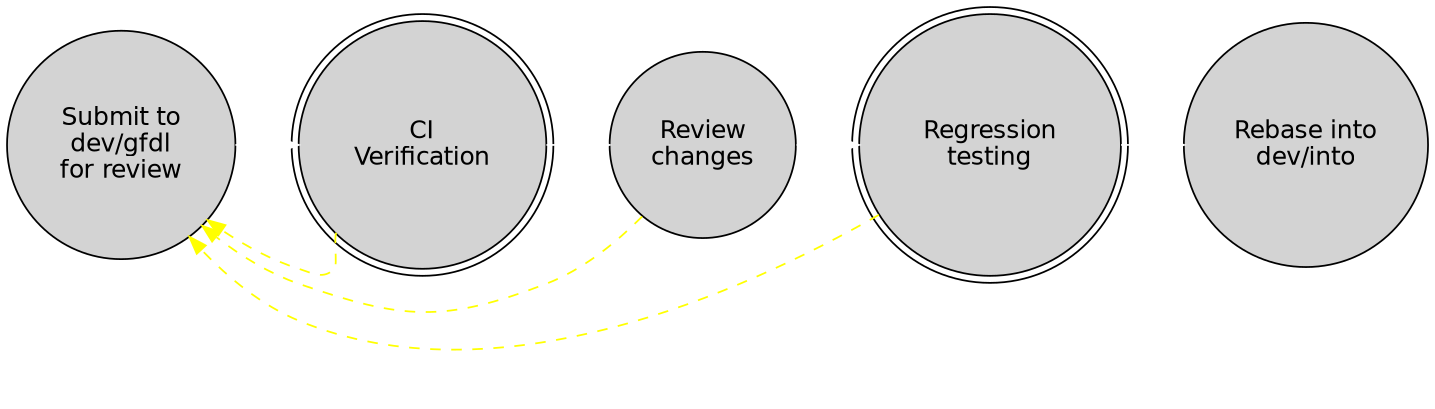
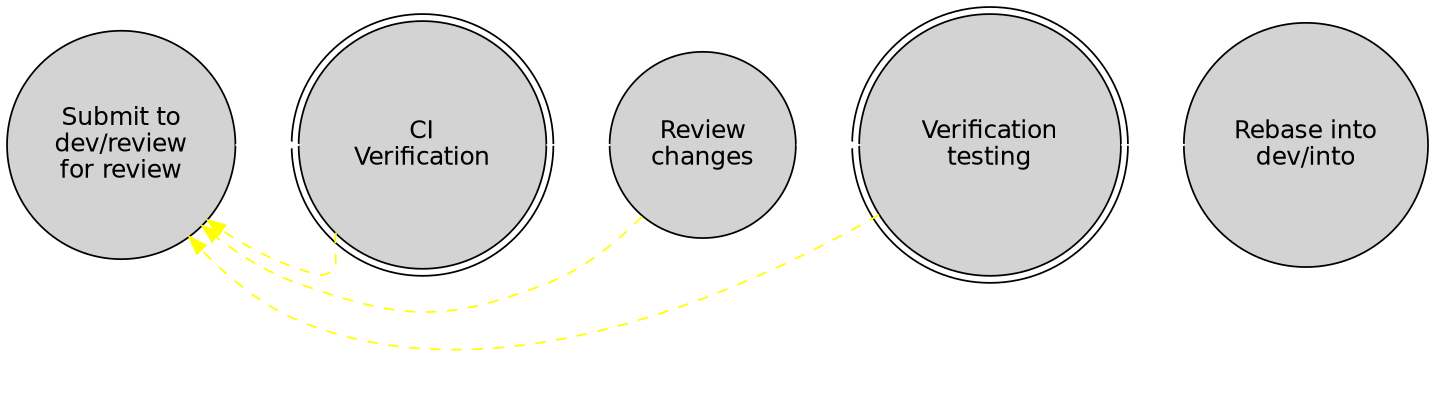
(121, 145) -> (121, 145)
(990, 145) -> (990, 145)
